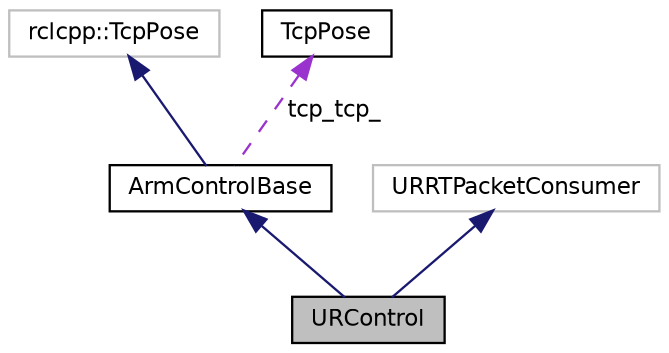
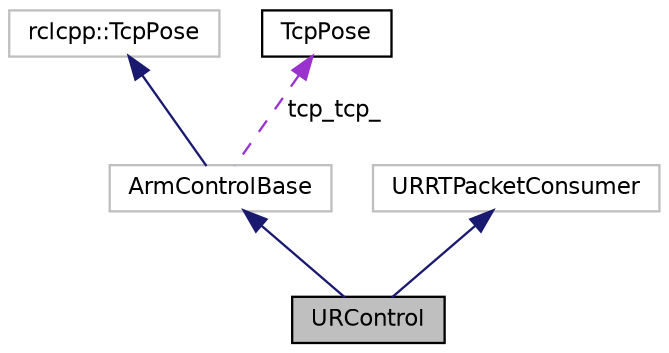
(221, 188) -> (221, 188)
